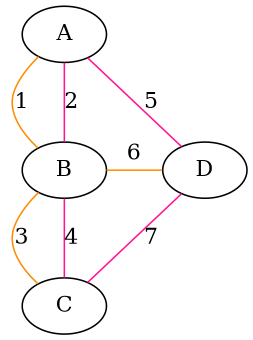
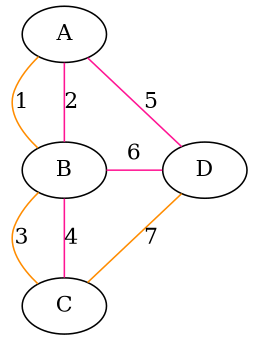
(134, 170) -> (134, 170)
(135, 238) -> (135, 238)
